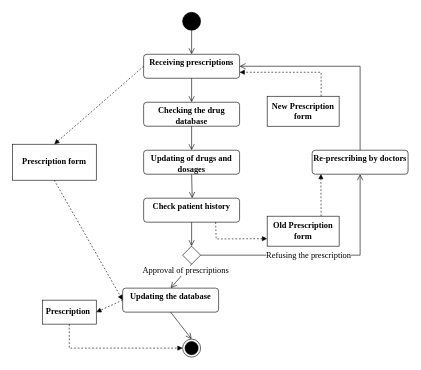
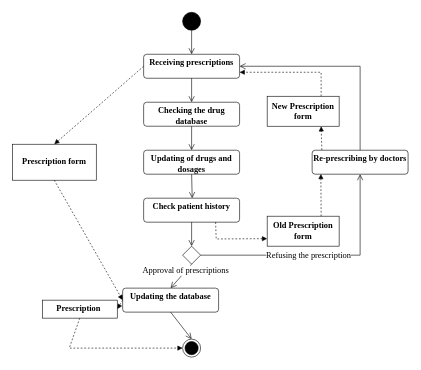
none -> (322, 137)
(69, 312) -> (80, 309)
